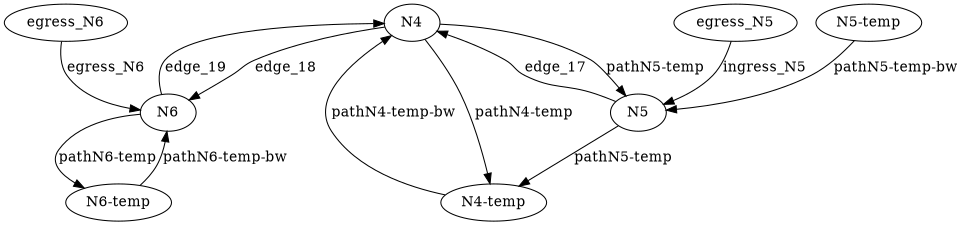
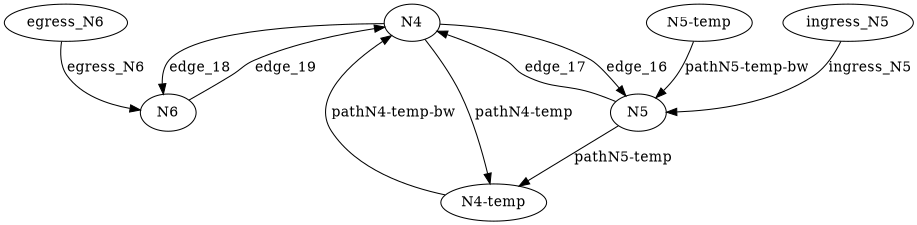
(736, 23) -> (848, 23)
(655, 68) -> (637, 68)
(119, 203) -> none
